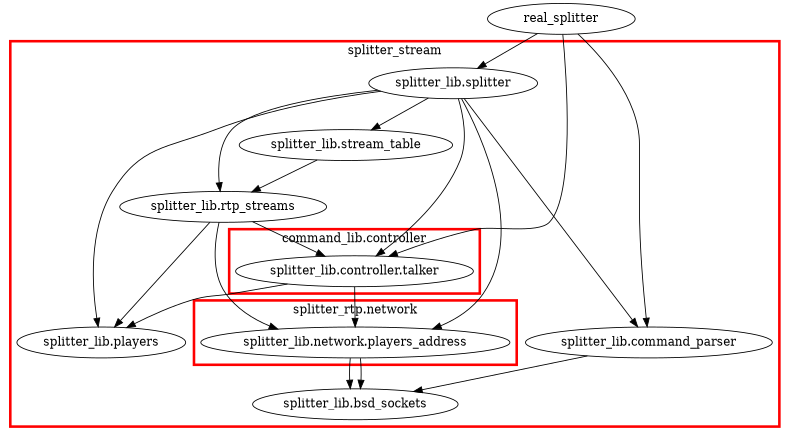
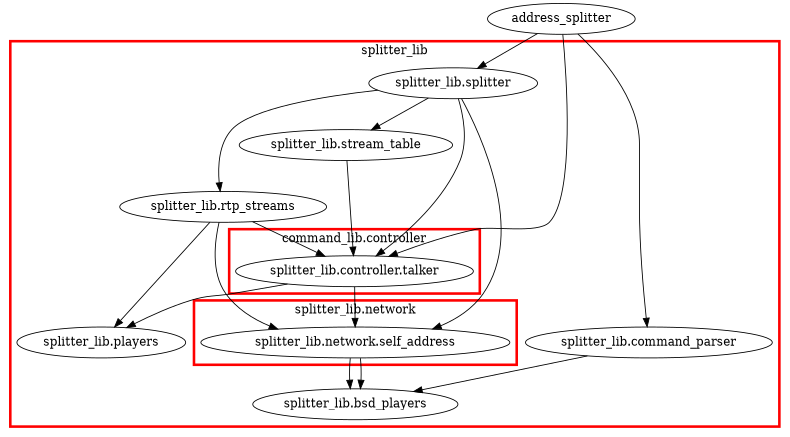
(561, 19) -> (561, 19)
(395, 51) -> (395, 51)
(176, 143) -> none
(288, 174) -> (350, 204)
(548, 209) -> none
(355, 310) -> (355, 310)
(355, 342) -> (355, 342)
(355, 404) -> (355, 404)
